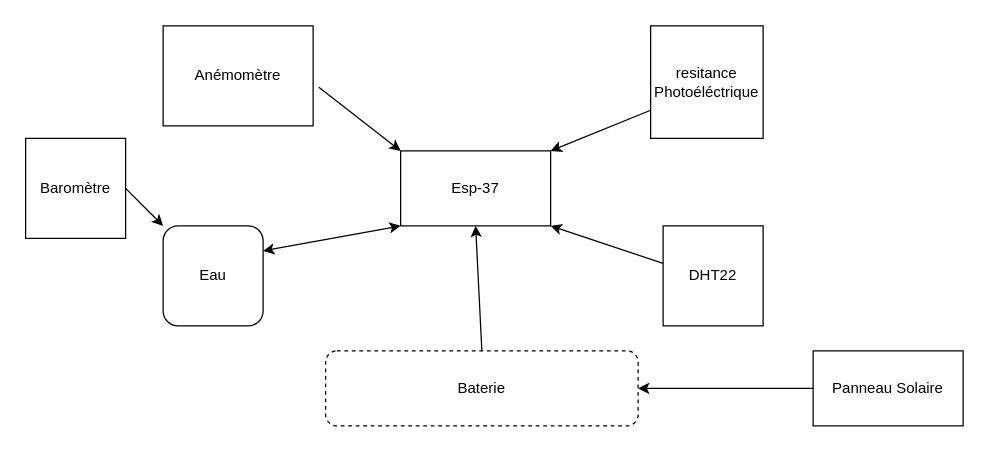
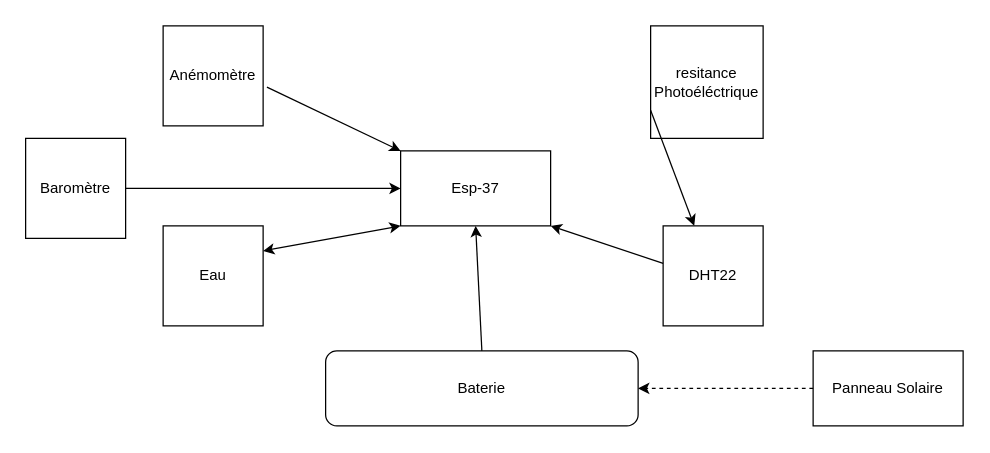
(238, 76) -> (213, 76)
(605, 129) -> (671, 164)
(141, 204) -> (259, 188)
(213, 276) -> (213, 276)
(482, 388) -> (482, 388)
(728, 388) -> (728, 388)
